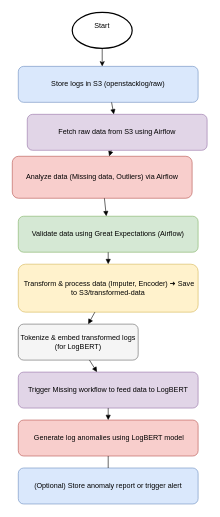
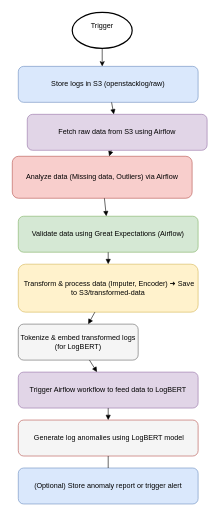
(102, 30) -> (102, 30)
(108, 390) -> (108, 390)
(108, 438) -> (108, 438)
